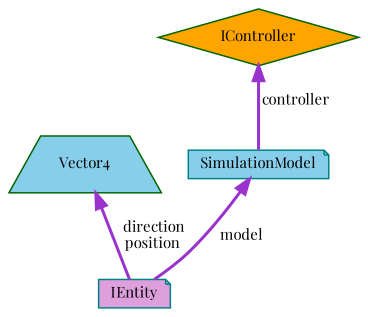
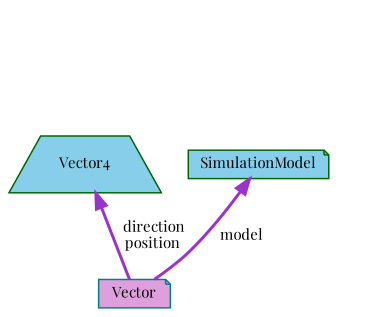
(259, 37) -> none
(259, 164) -> (259, 164)
(134, 294) -> (134, 294)
